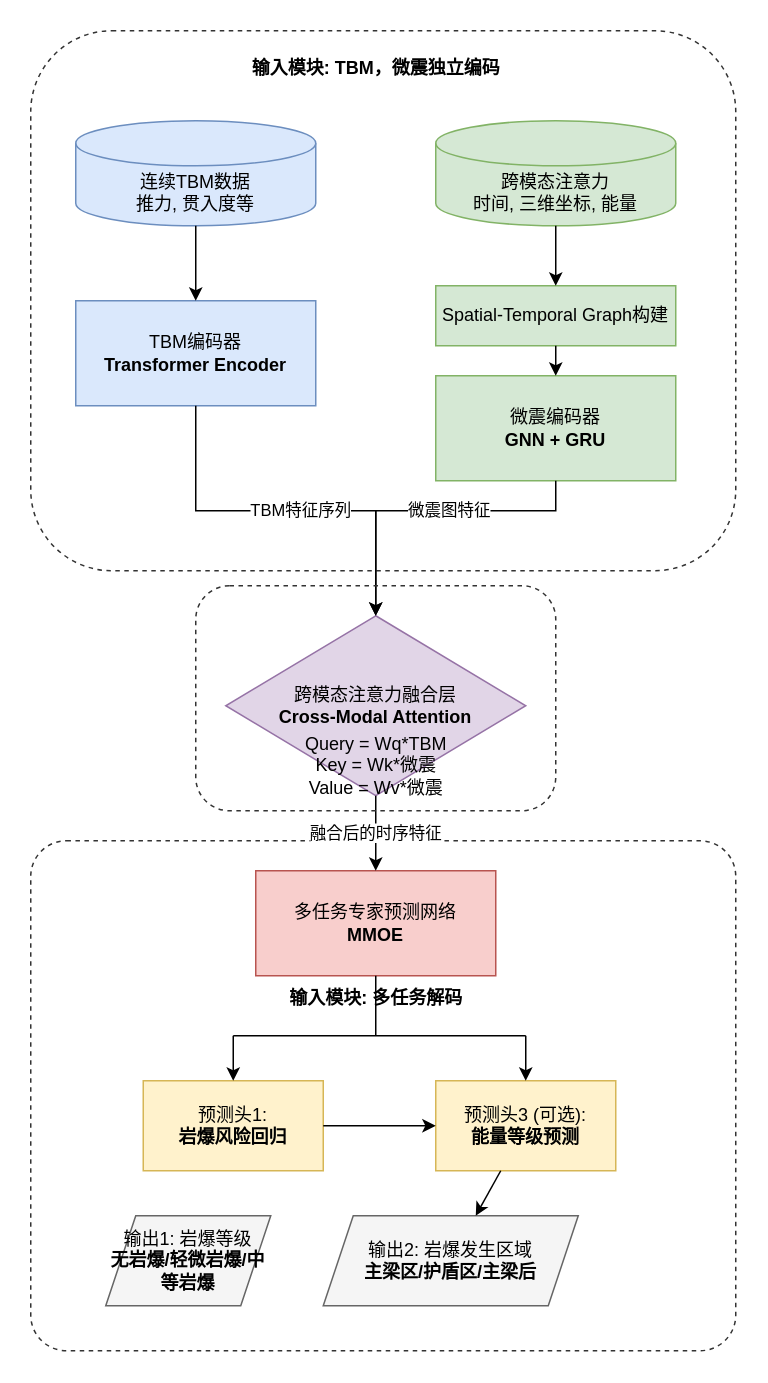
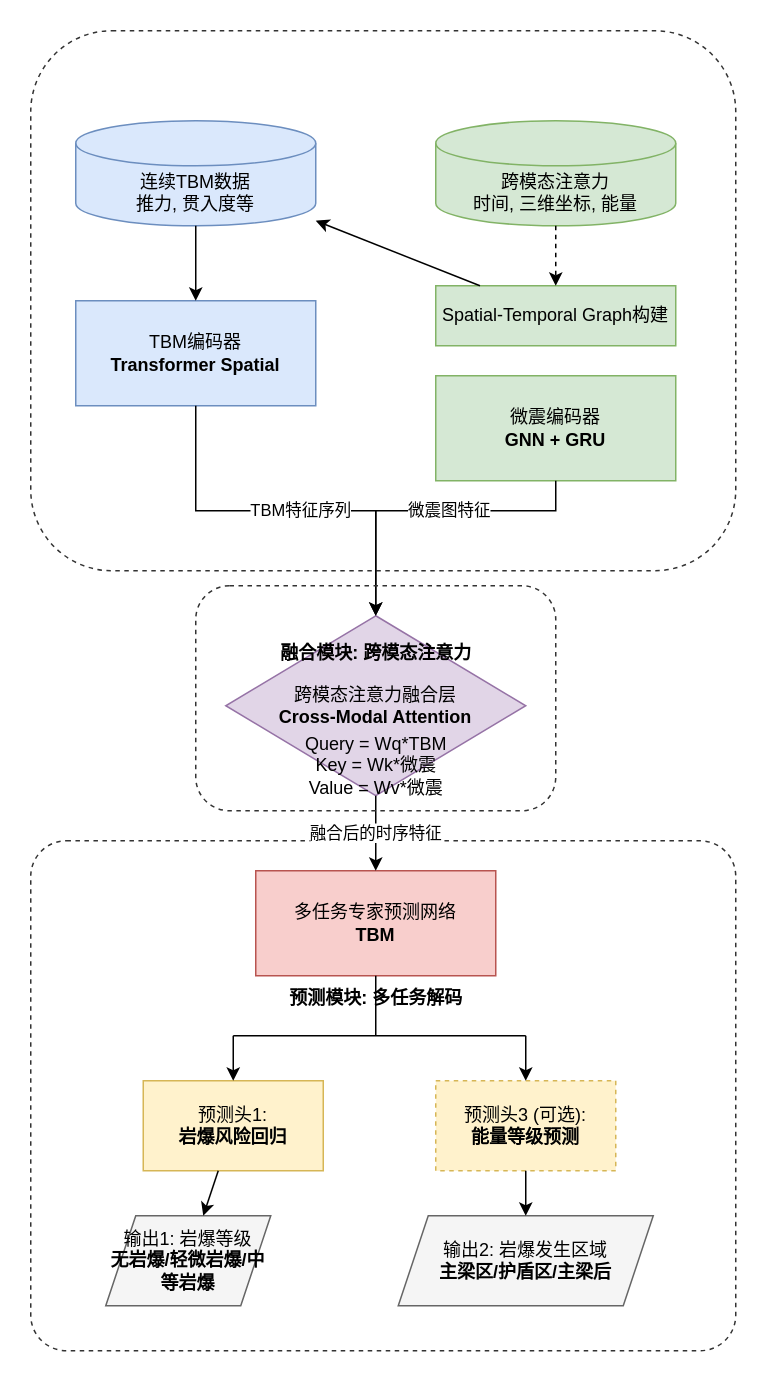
(376, 68) -> none
(556, 250) -> (556, 250)
(196, 353) -> (196, 353)
(556, 356) -> (403, 255)
none -> (376, 653)
(376, 923) -> (376, 923)
(377, 998) -> (377, 998)
(375, 1126) -> (212, 1188)
(526, 1126) -> (526, 1126)
(451, 1261) -> (526, 1261)
